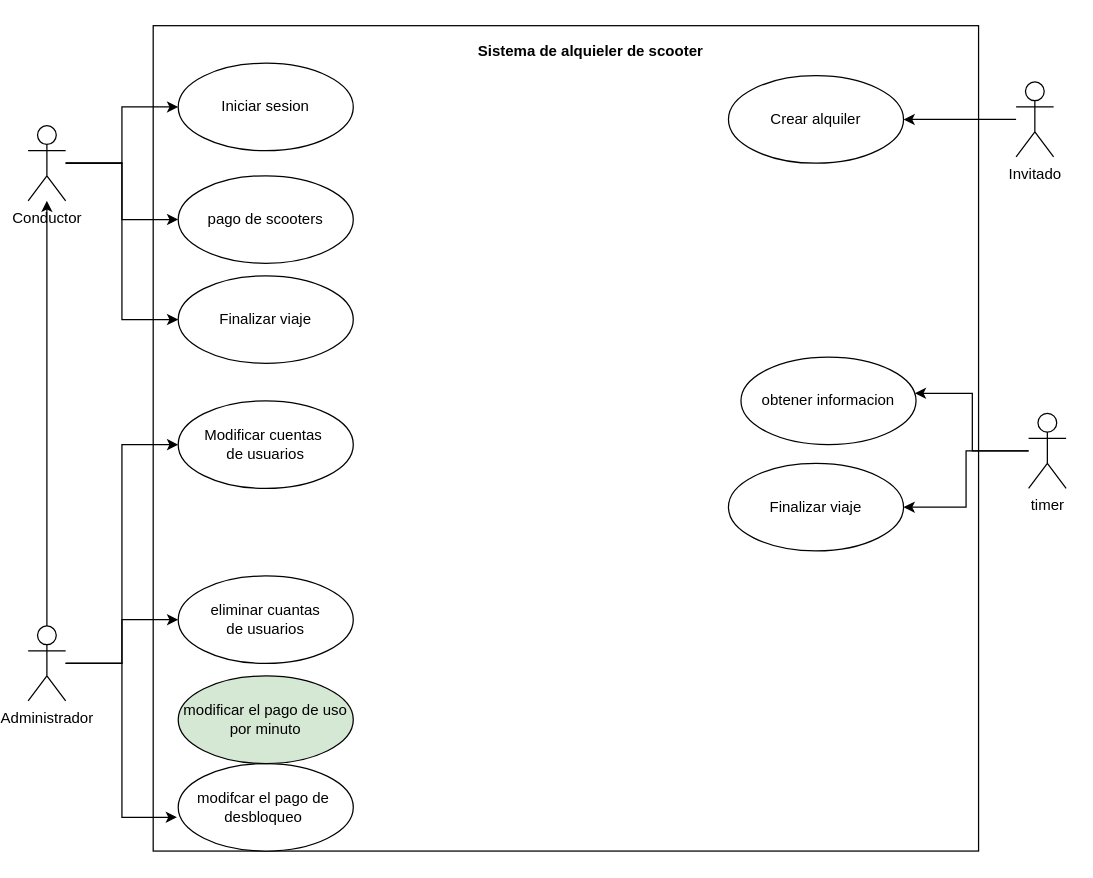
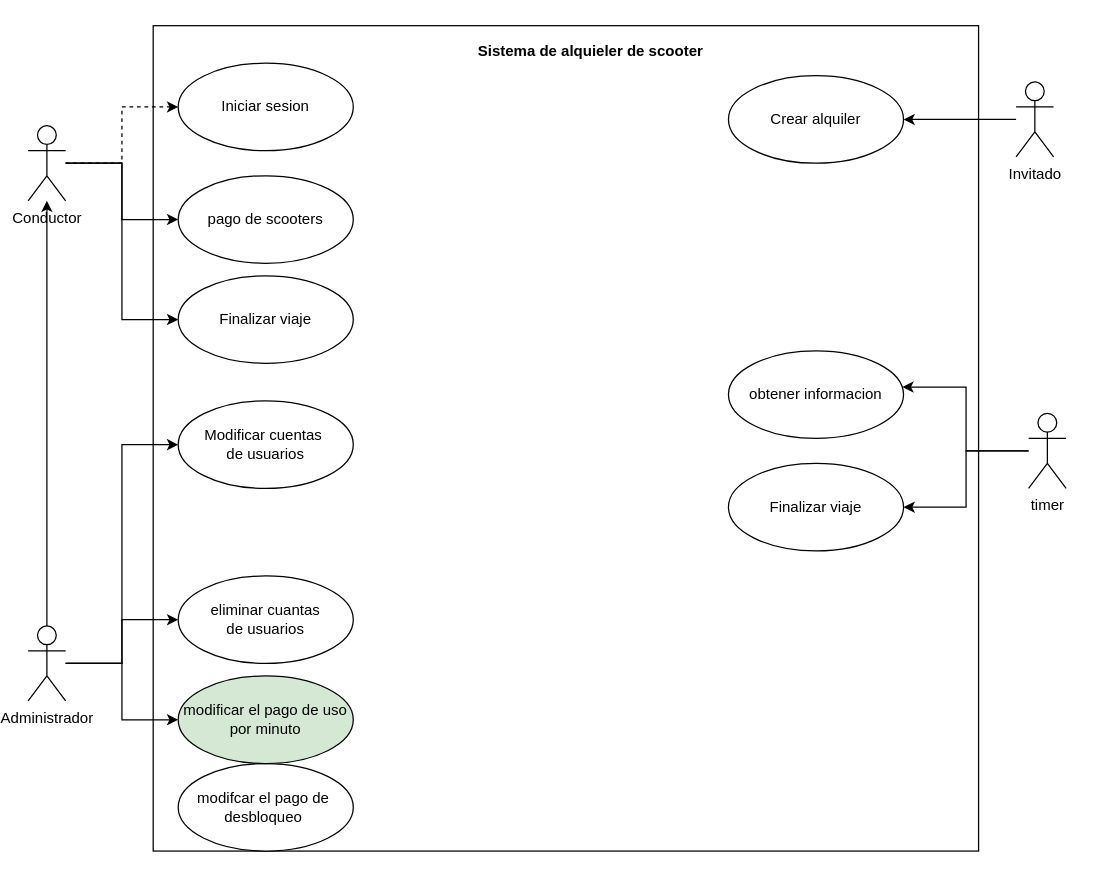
(122, 112) -> (122, 112)
(828, 401) -> (816, 394)
(122, 791) -> (145, 719)
